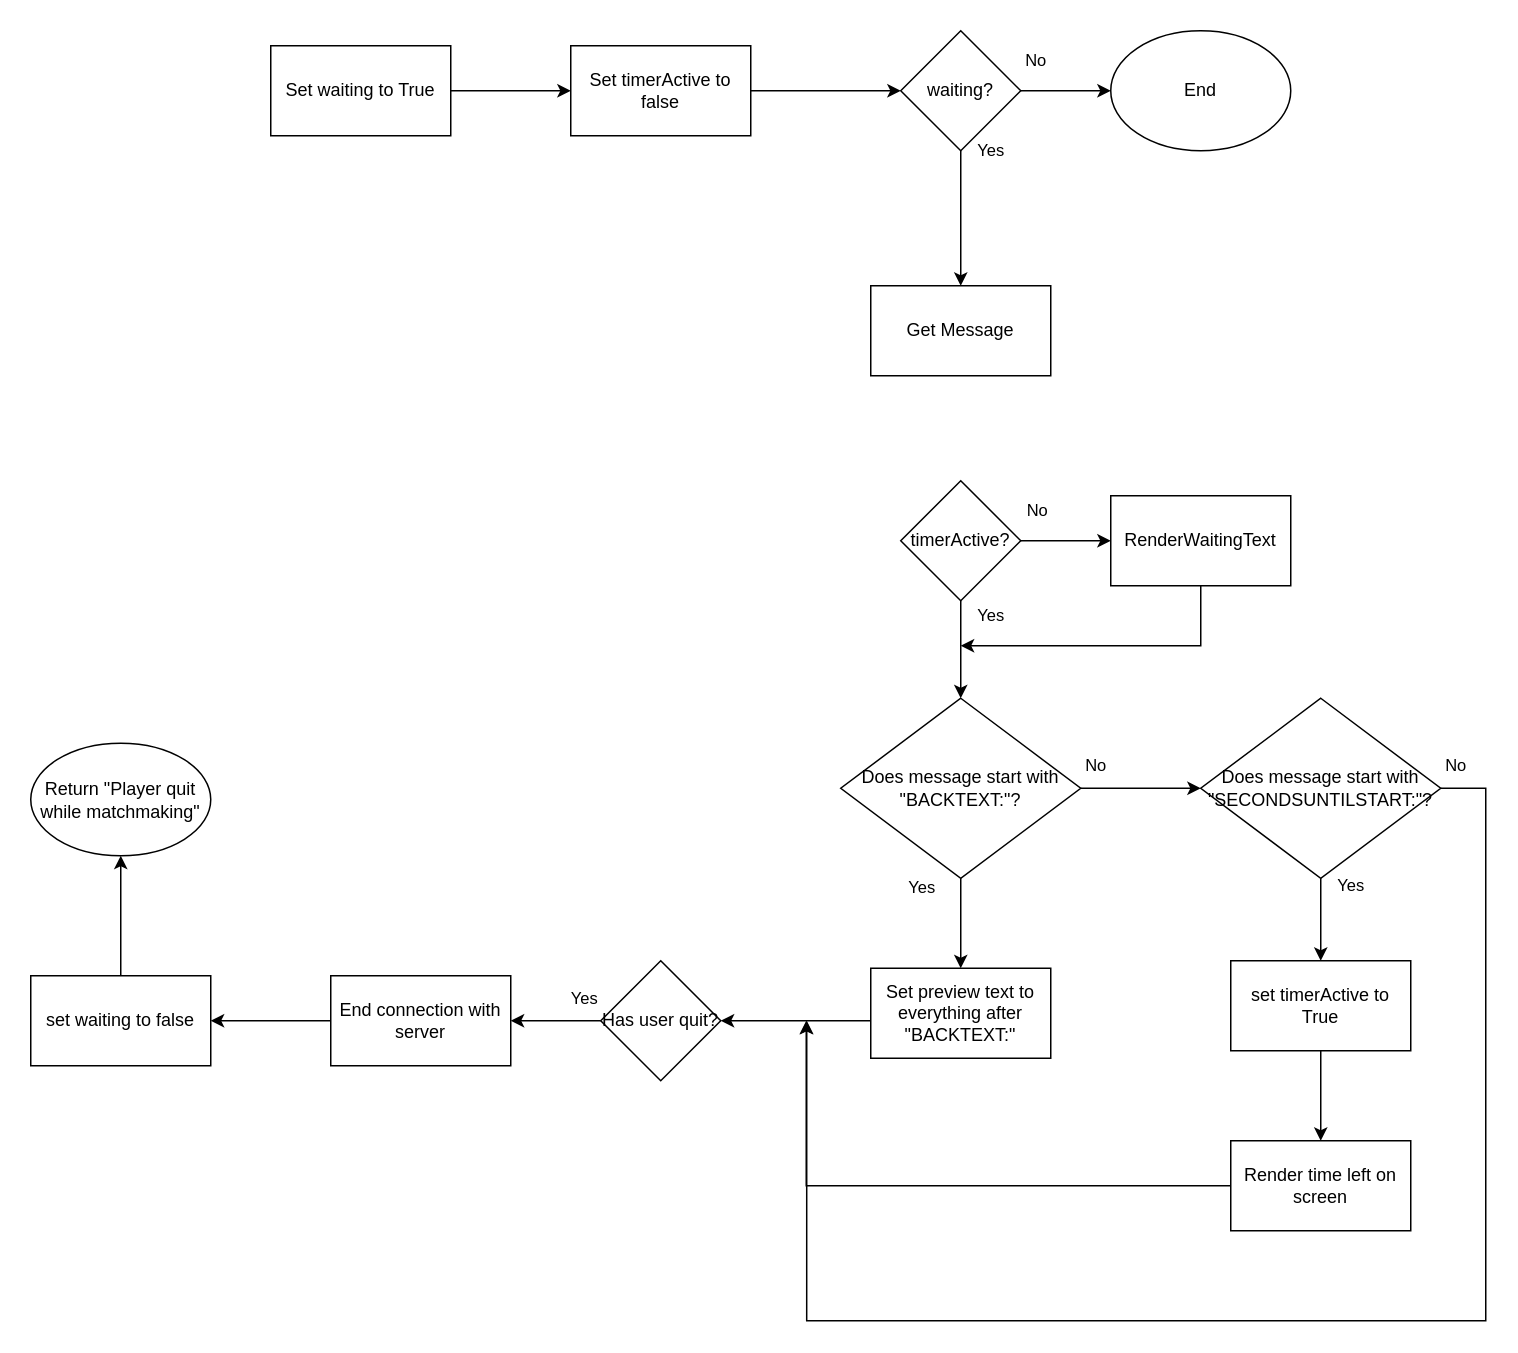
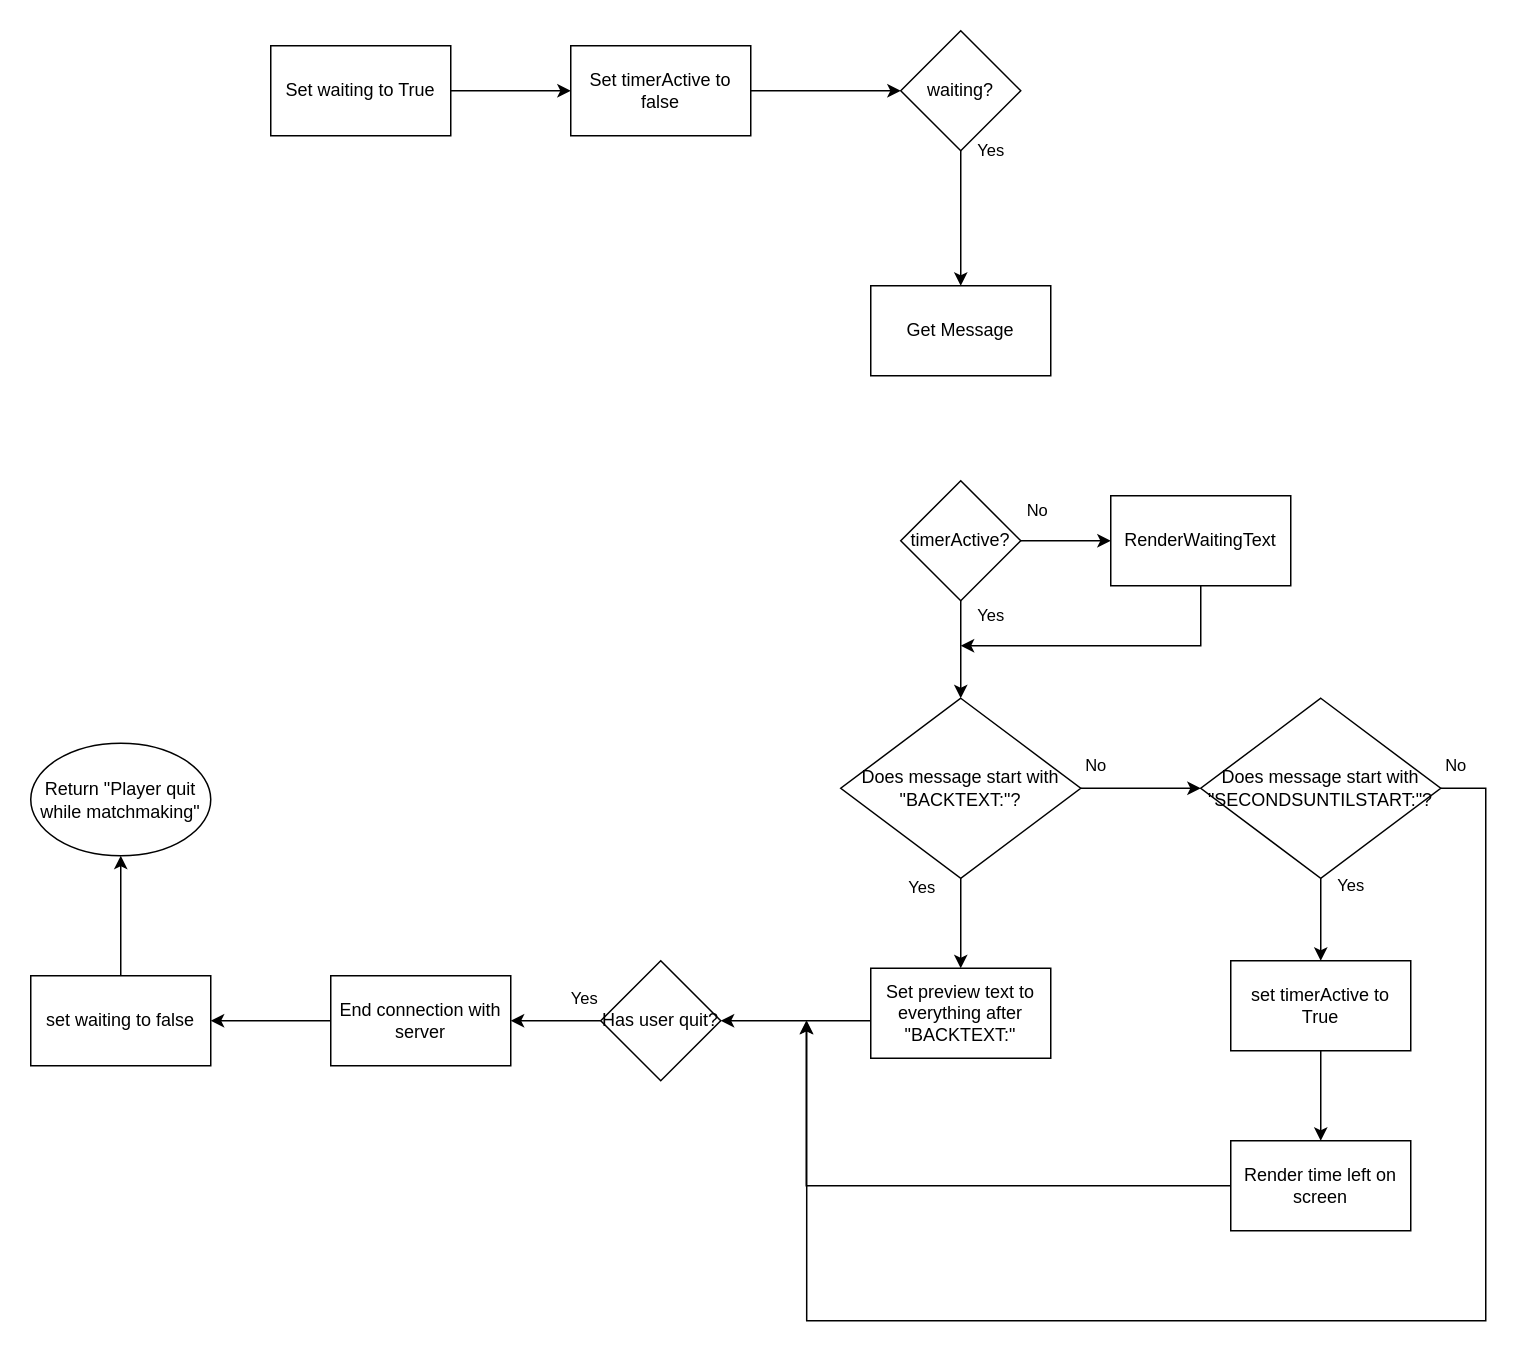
(1061, 91) -> none
(1201, 91) -> none
